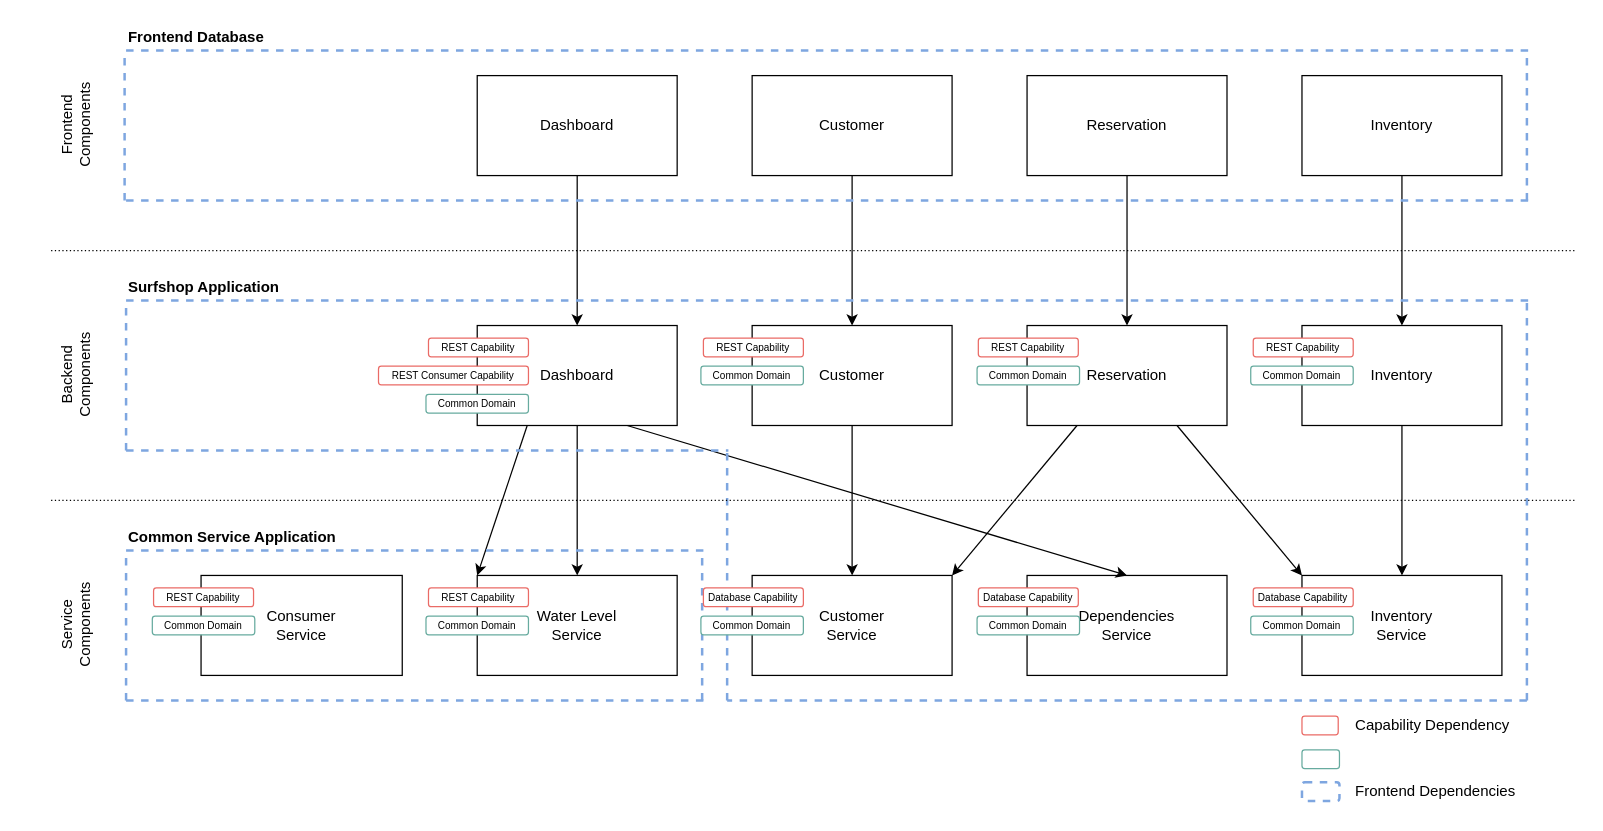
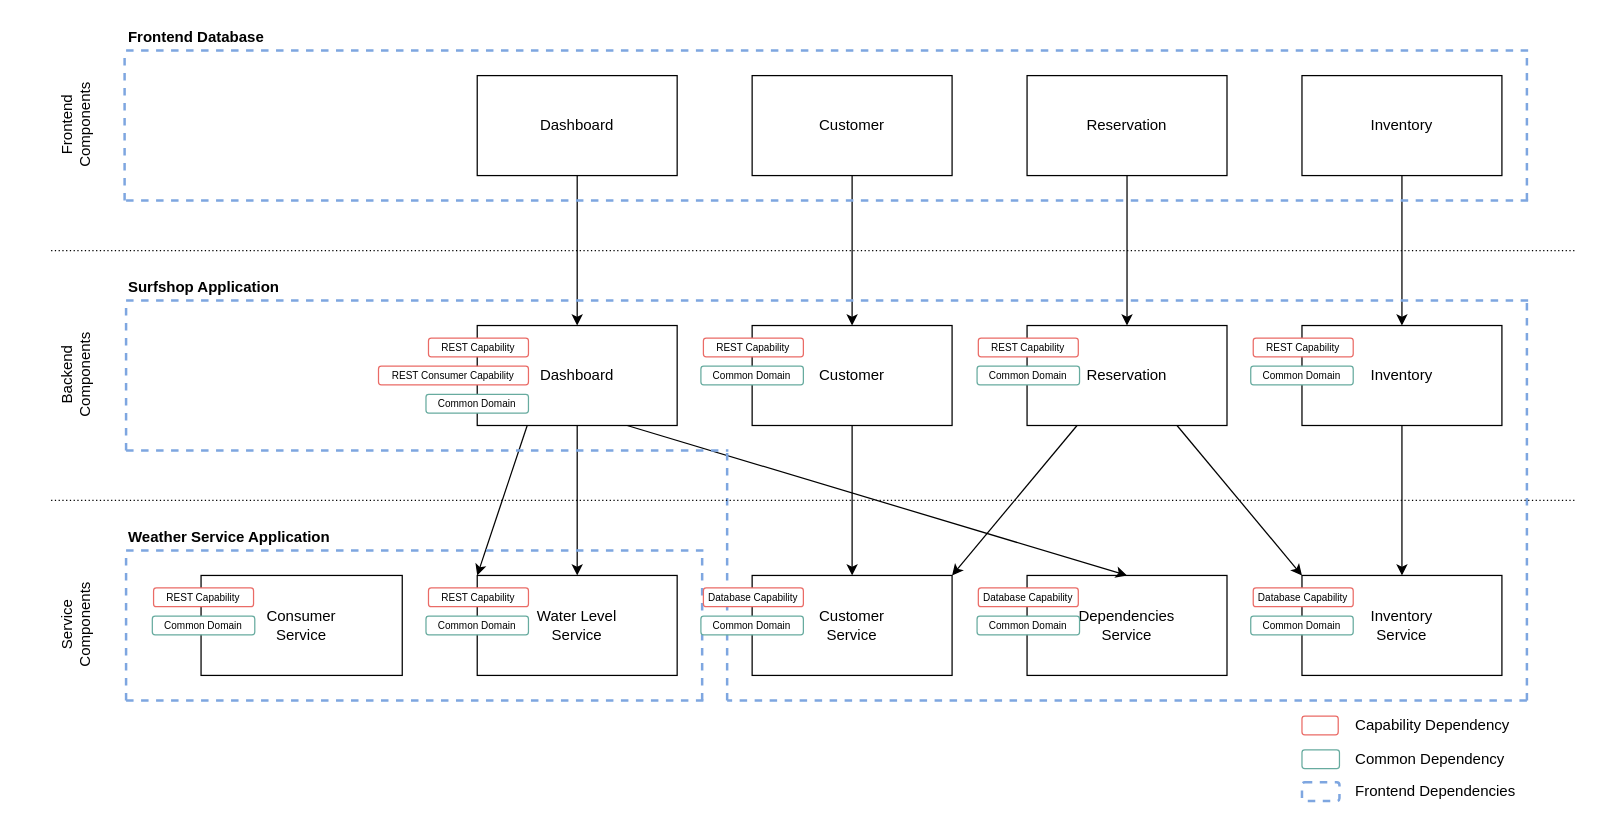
(226, 538) -> (230, 538)
none -> (1434, 759)
